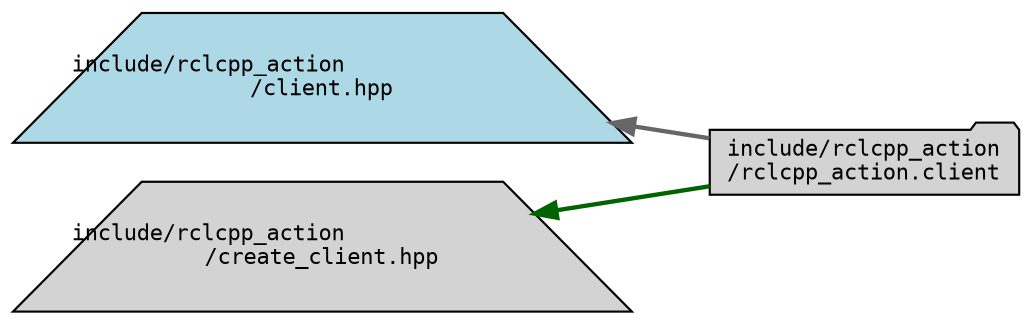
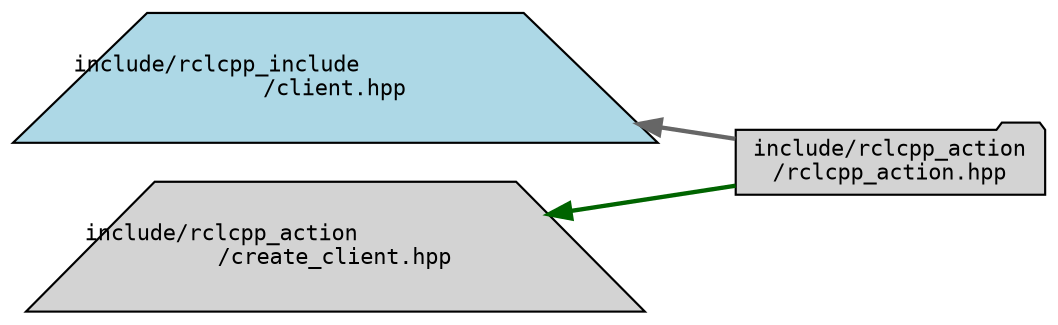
(322, 78) -> (335, 78)
(864, 162) -> (890, 162)
